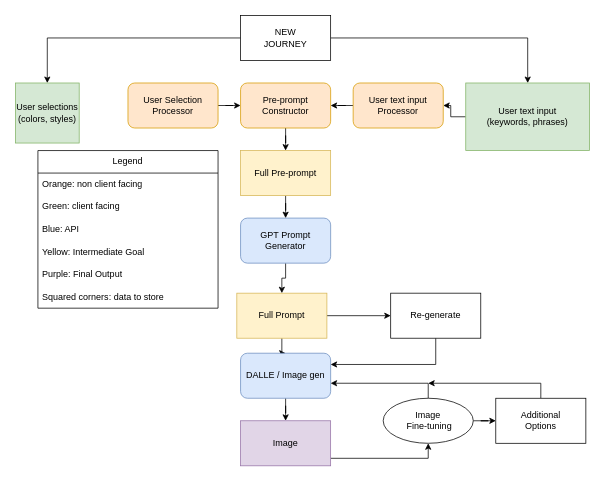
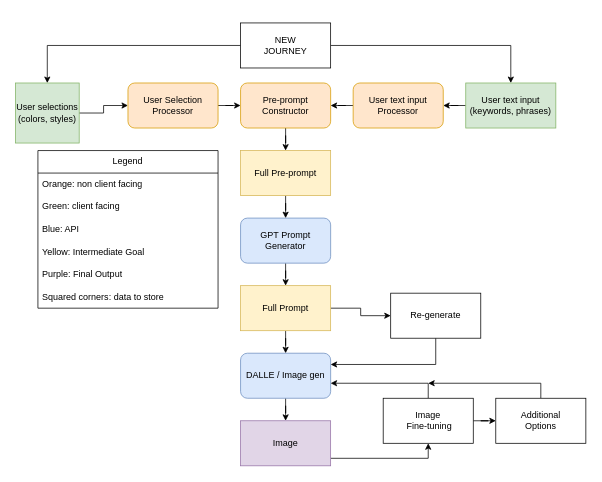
(285, 38) -> (285, 45)
none -> (109, 105)
(527, 117) -> (510, 105)
(282, 315) -> (285, 308)
(428, 420) -> (428, 420)
